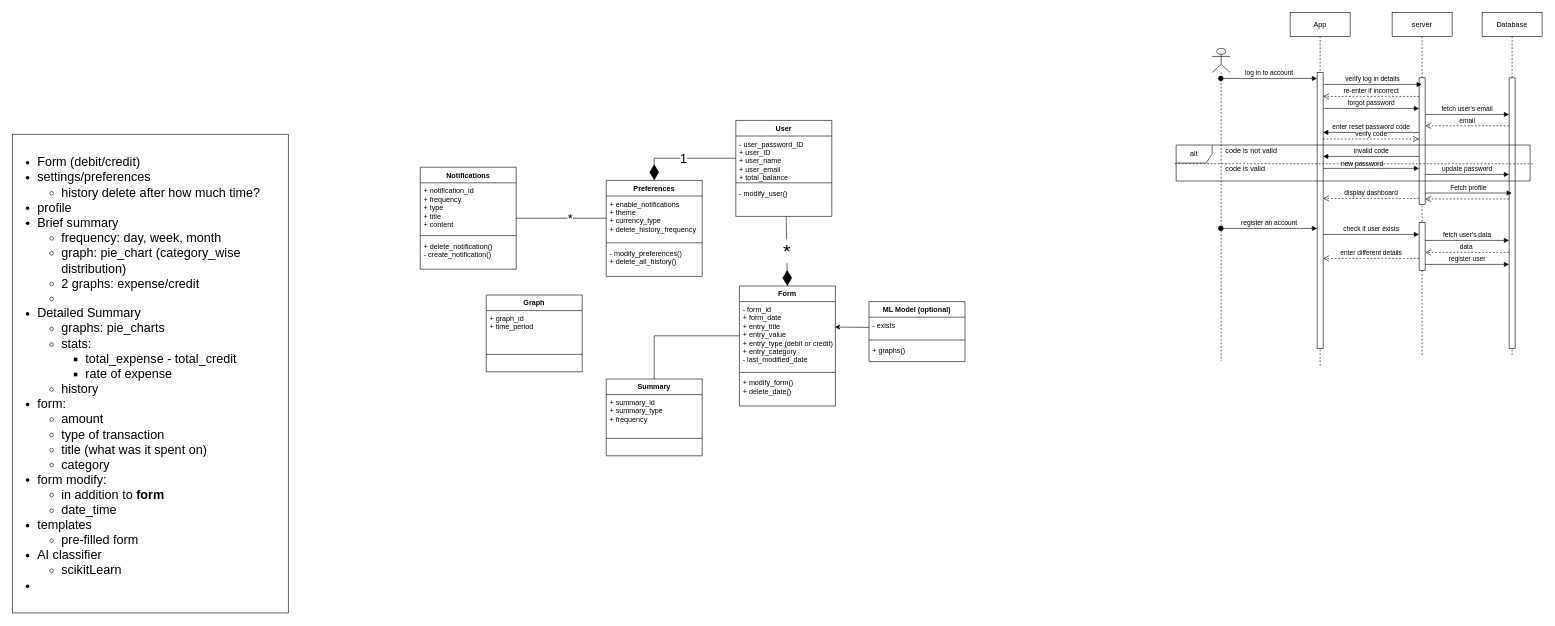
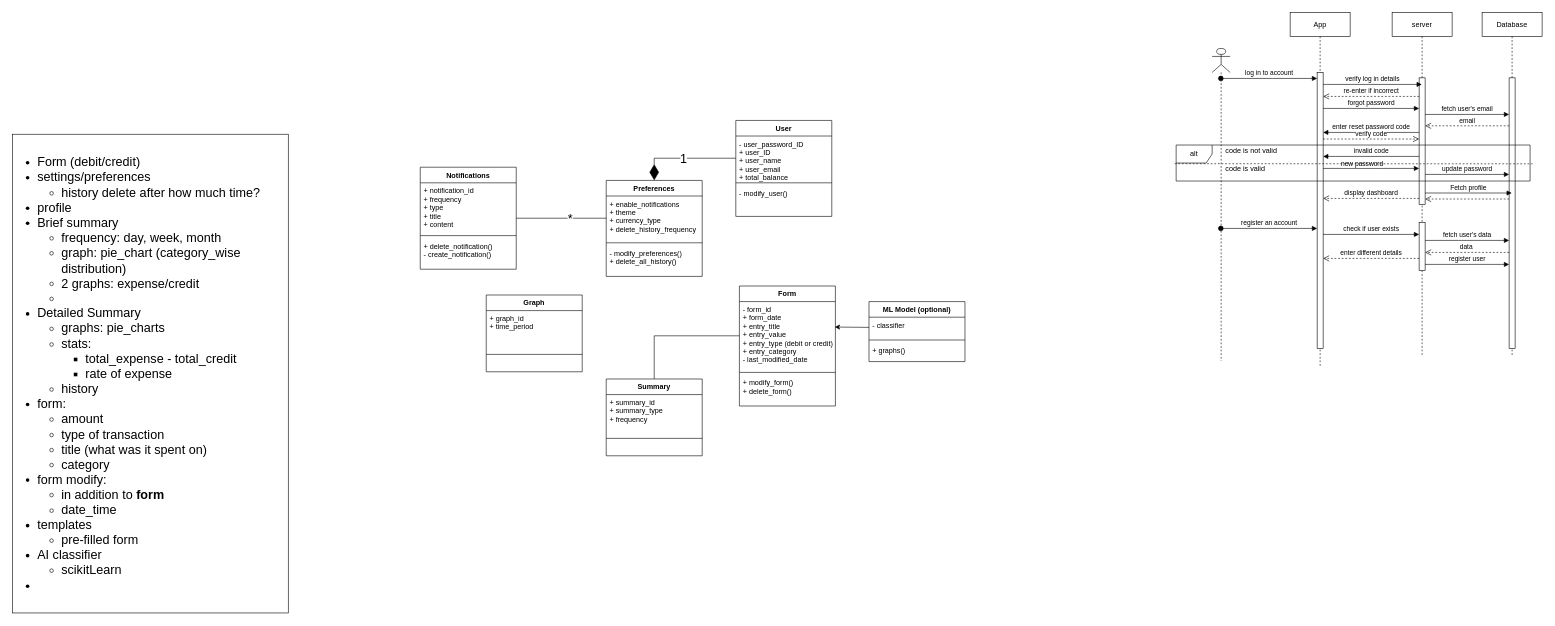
(787, 237) -> none
(887, 325) -> (893, 325)
(771, 383) -> (771, 383)
